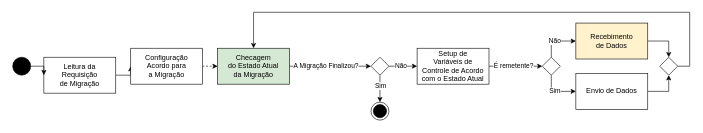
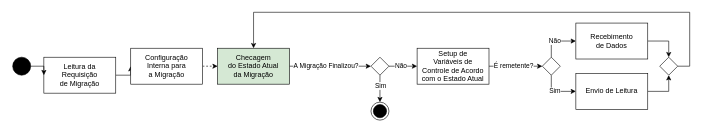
(612, 41) -> (612, 41)
(167, 66) -> (167, 66)
(612, 92) -> (612, 92)
